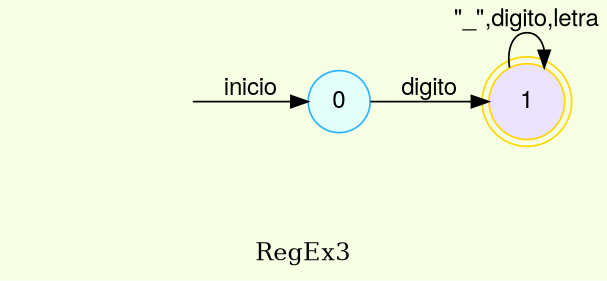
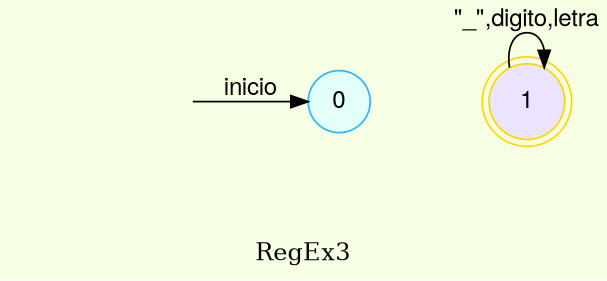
(421, 102) -> none
